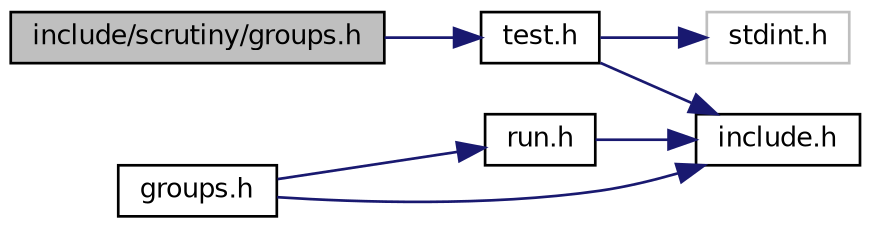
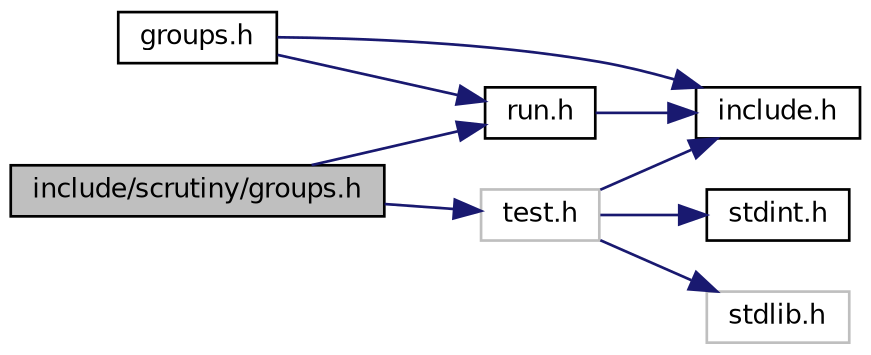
(540, 38) -> (540, 215)
(778, 38) -> (778, 215)
none -> (385, 148)
none -> (778, 317)
